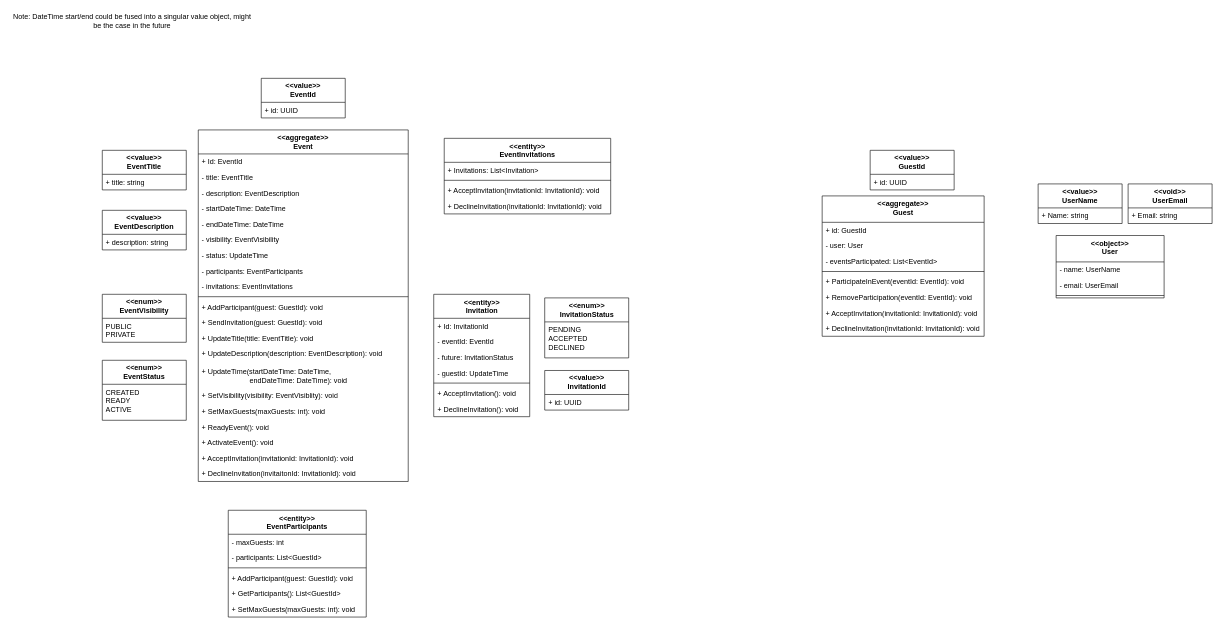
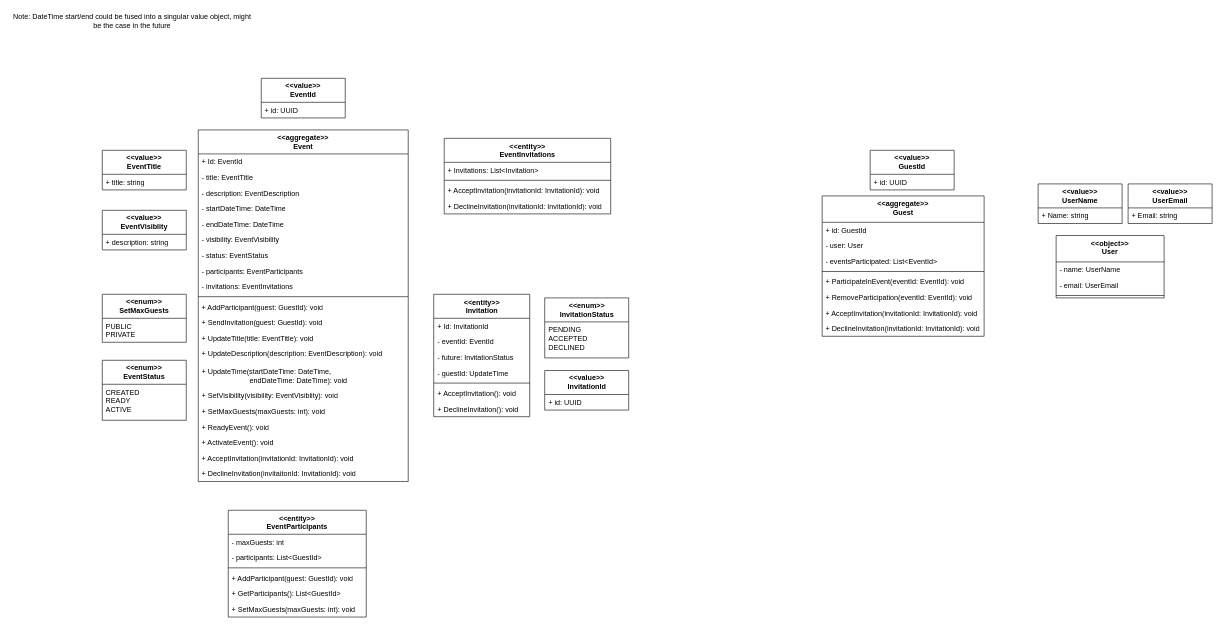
(1170, 196) -> (1170, 196)
(144, 222) -> (144, 222)
(238, 256) -> (241, 256)
(144, 306) -> (144, 306)
